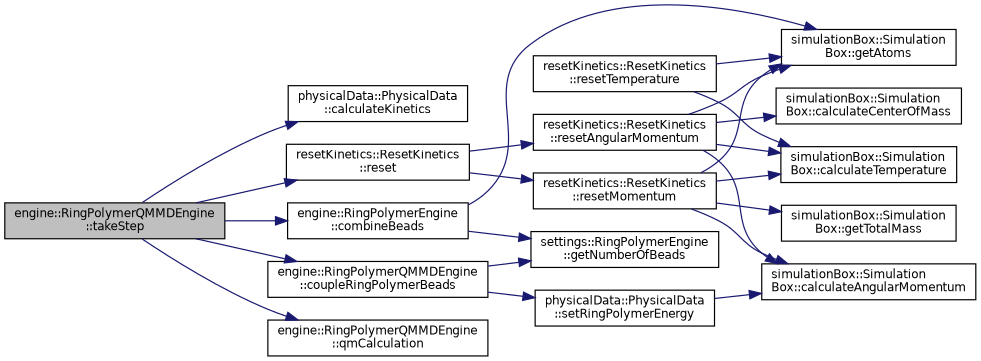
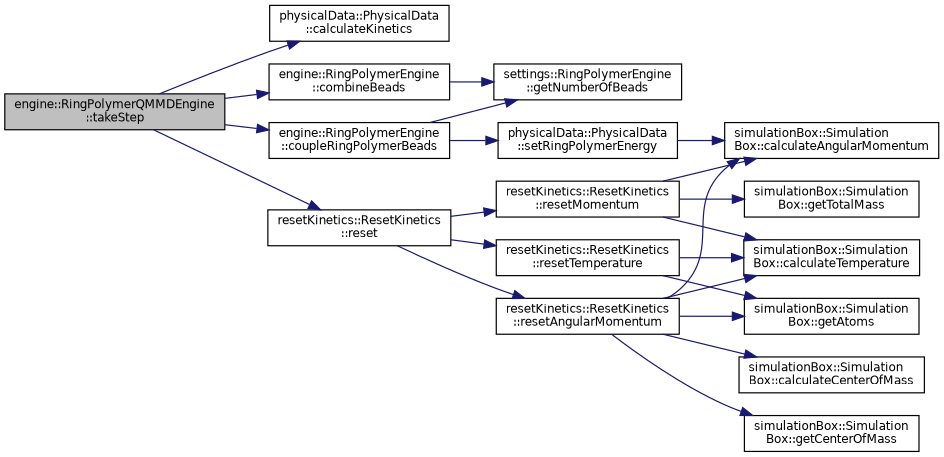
(575, 21) -> none
(738, 130) -> none
none -> (467, 242)
(378, 279) -> (359, 141)
(378, 338) -> none
none -> (832, 433)
